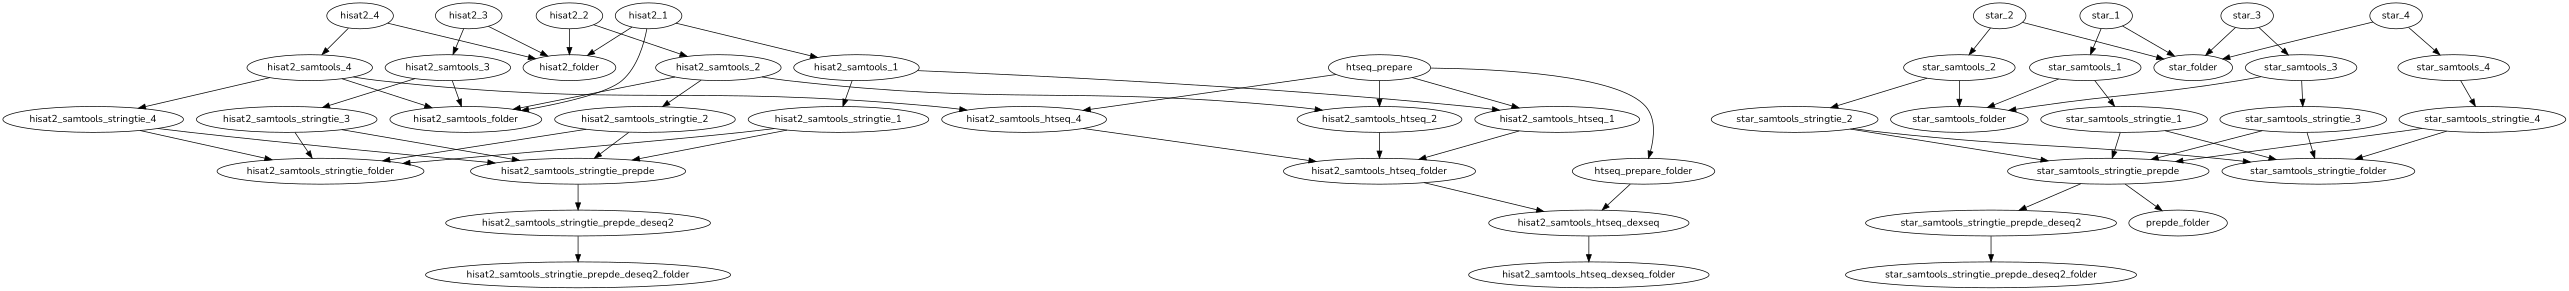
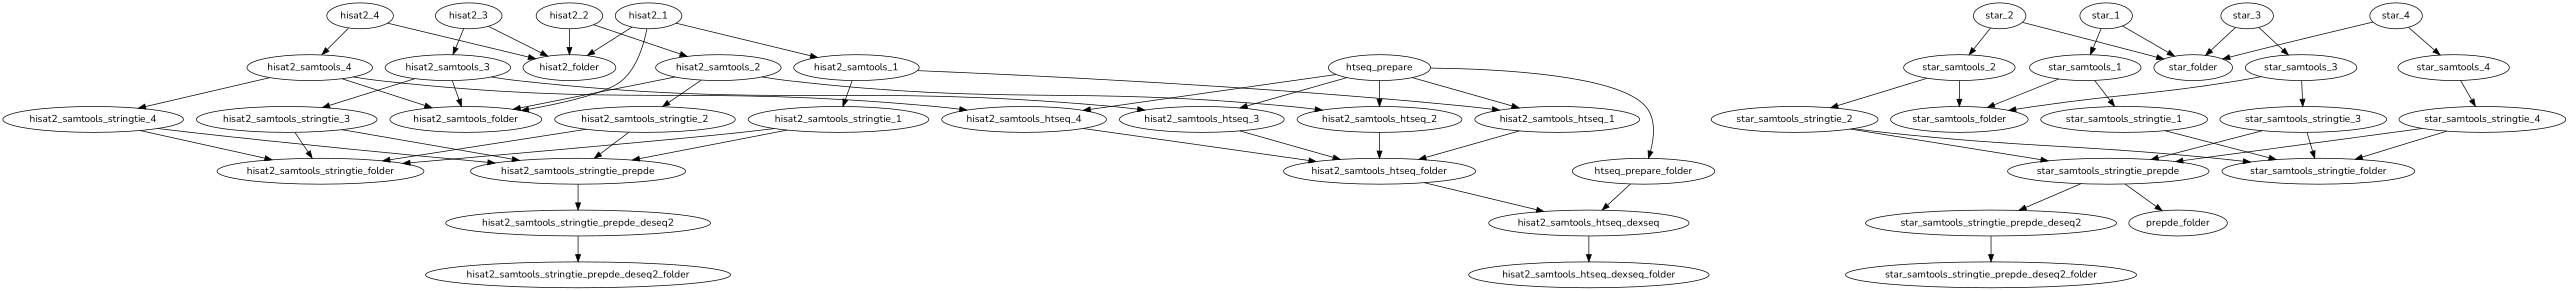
none -> (1202, 119)
(2117, 142) -> none
